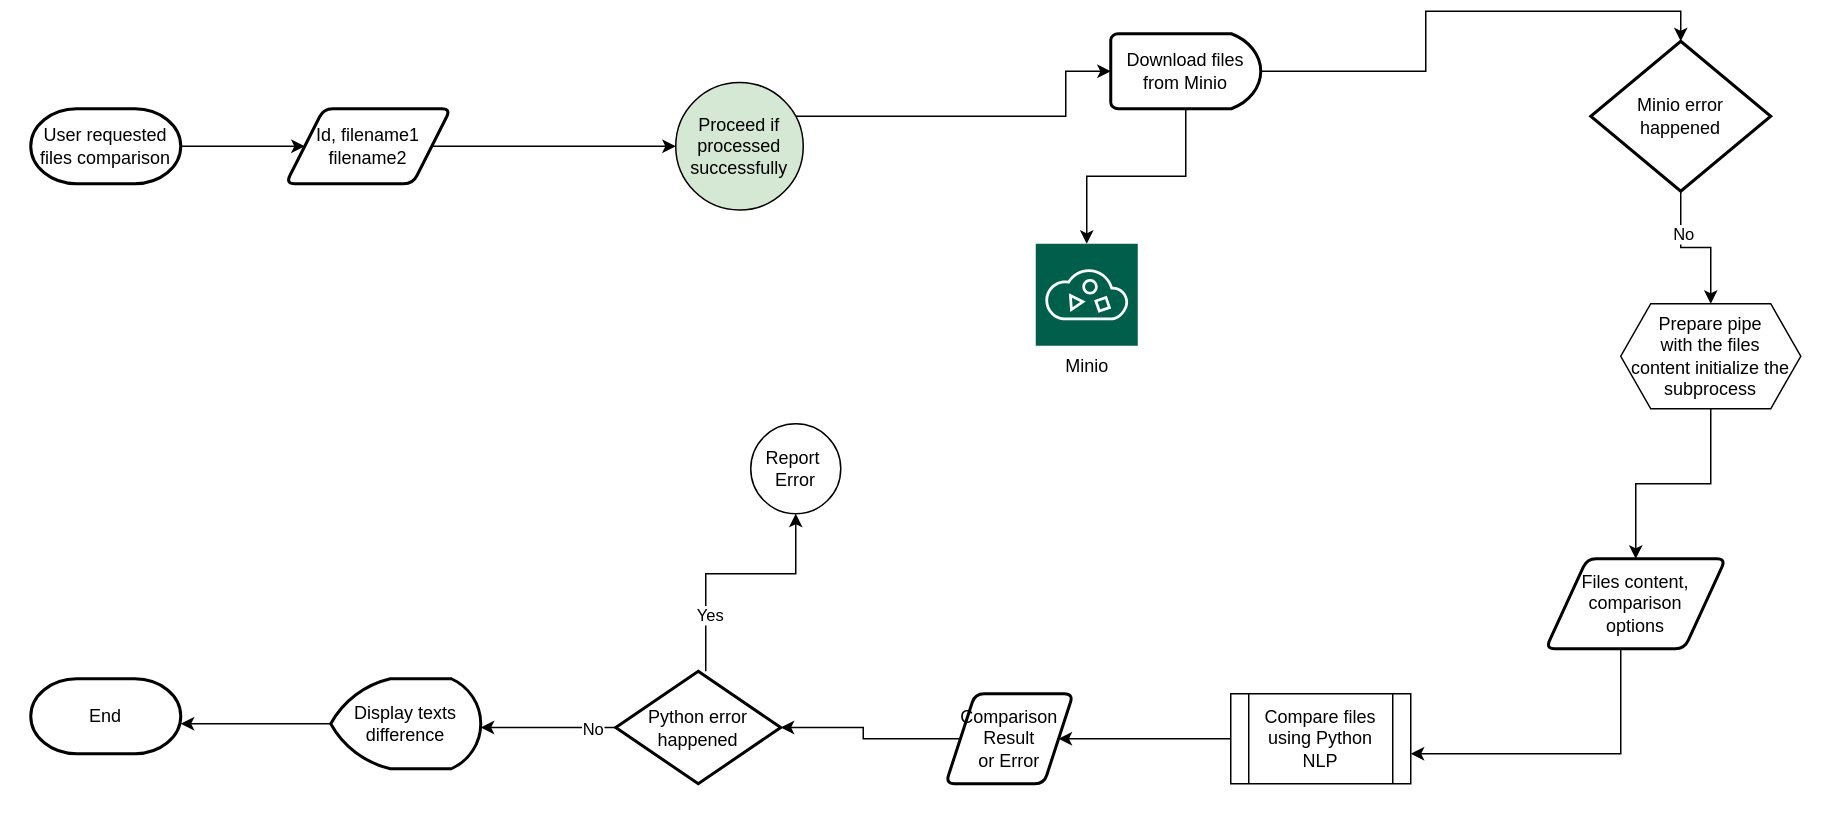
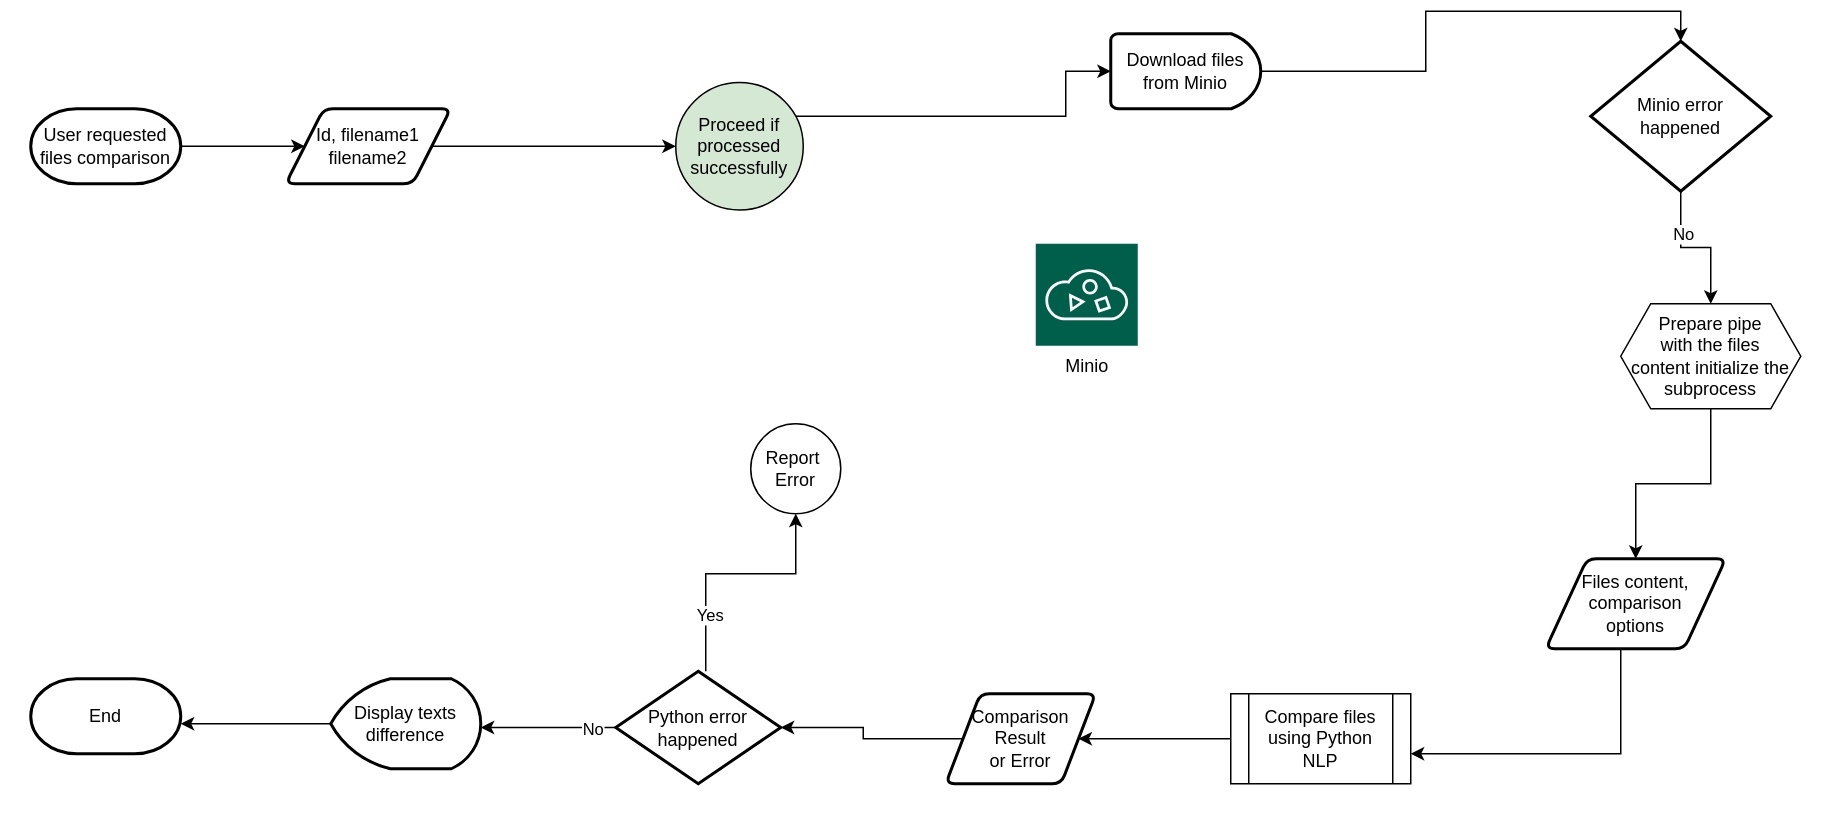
(1142, 176) -> none
(1010, 739) -> (1021, 739)
